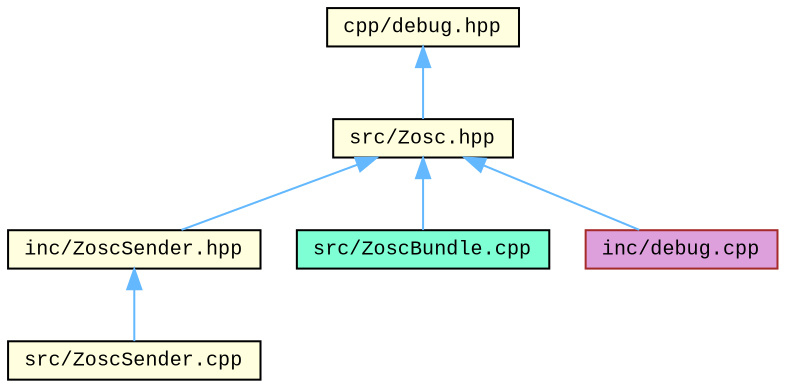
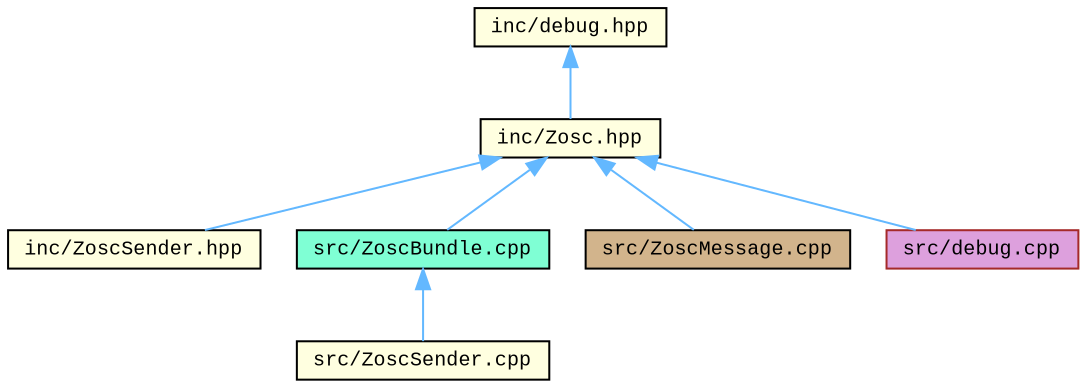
(423, 27) -> (570, 27)
(423, 138) -> (570, 138)
(682, 249) -> (982, 249)
none -> (718, 249)
(134, 315) -> (423, 315)
